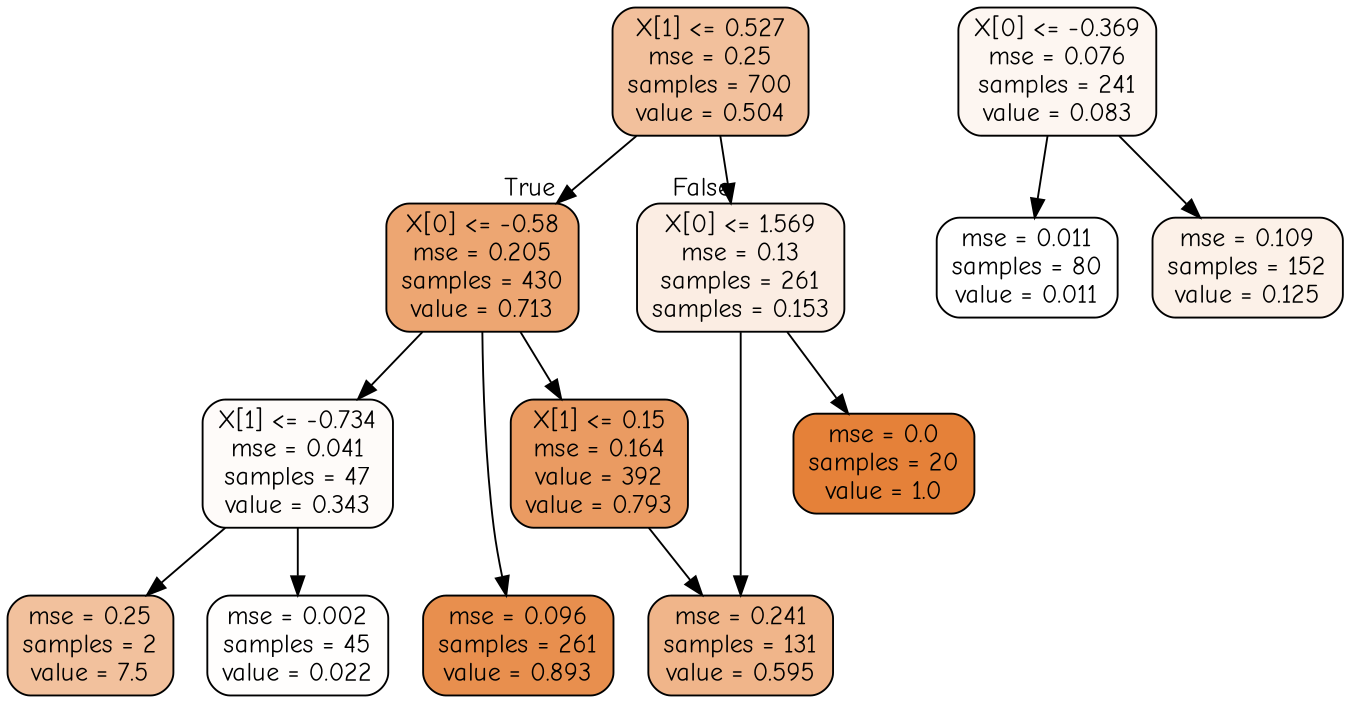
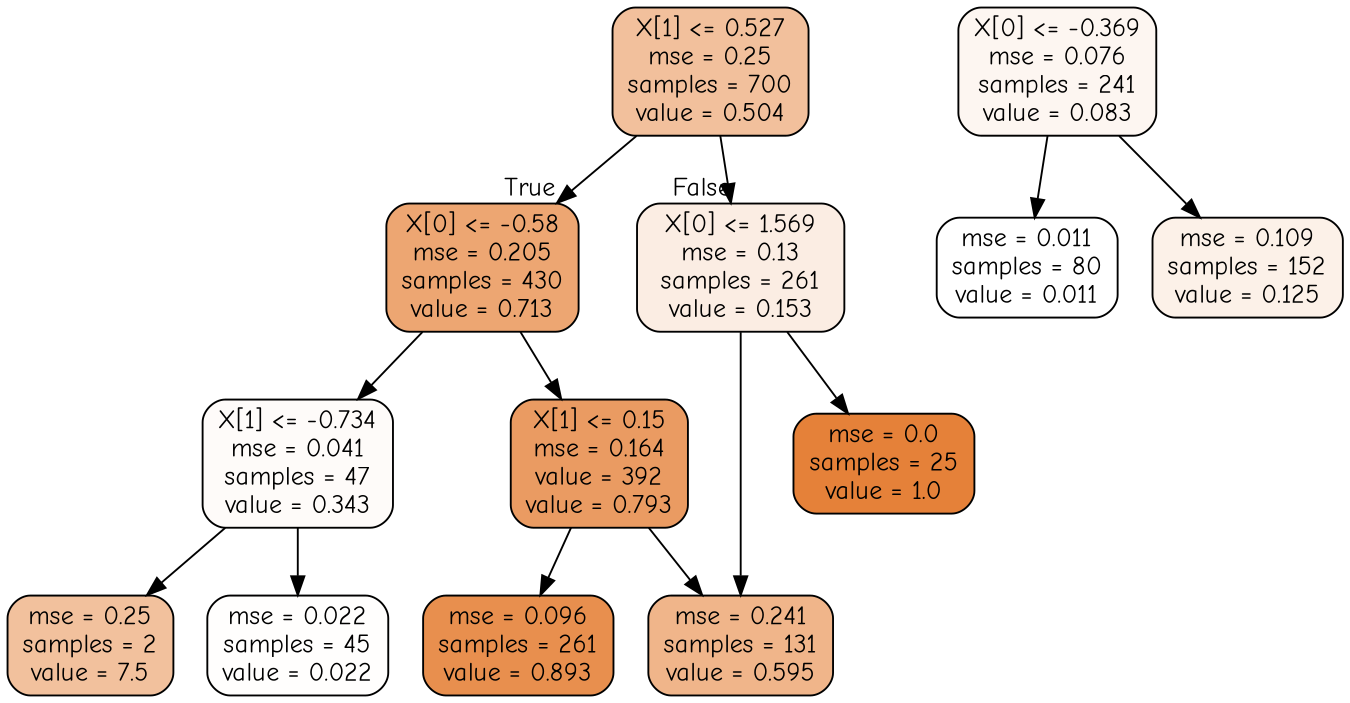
(741, 268) -> (741, 268)
(487, 455) -> (560, 553)
(884, 464) -> (884, 464)
(298, 646) -> (298, 646)
